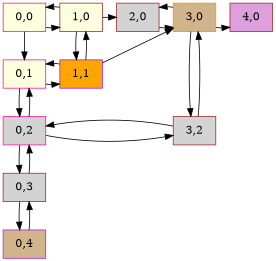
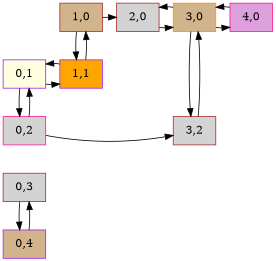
(24, 17) -> none
(81, 17) -> (81, 17)
(251, 17) -> (251, 17)
(134, 47) -> (227, 7)
(24, 74) -> (24, 74)
(114, 120) -> none
(19, 155) -> none
(30, 163) -> none
